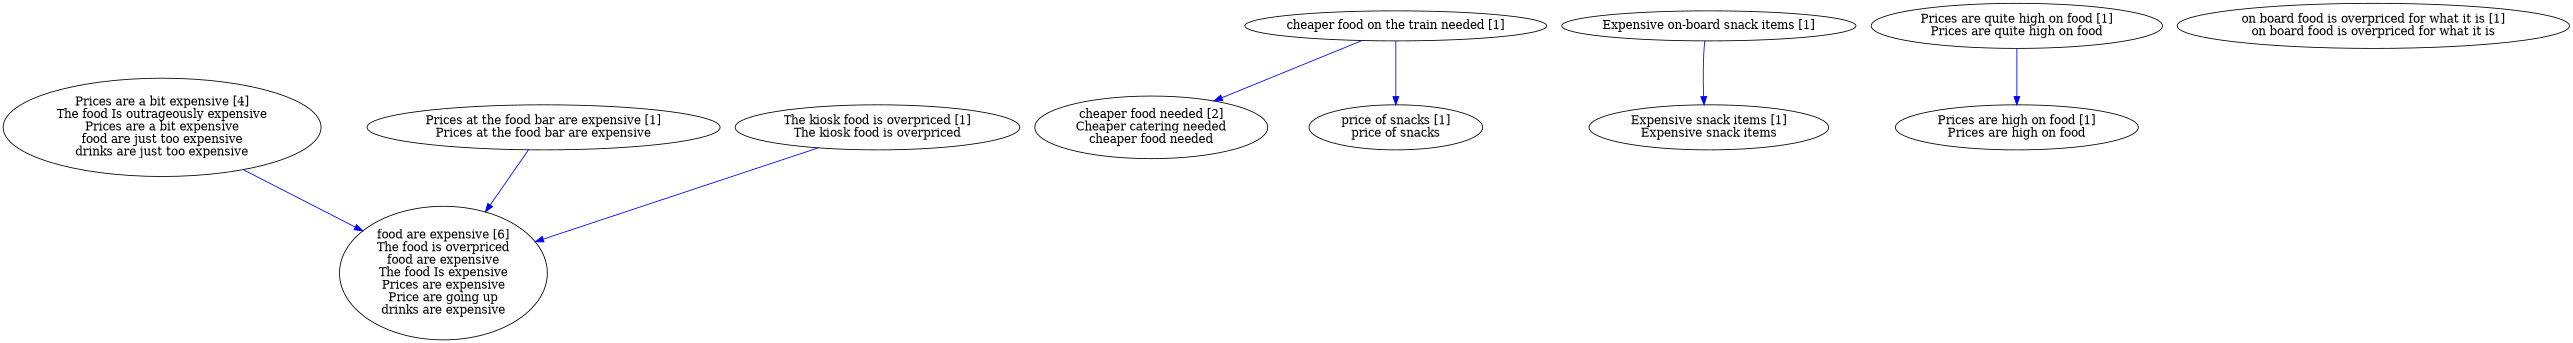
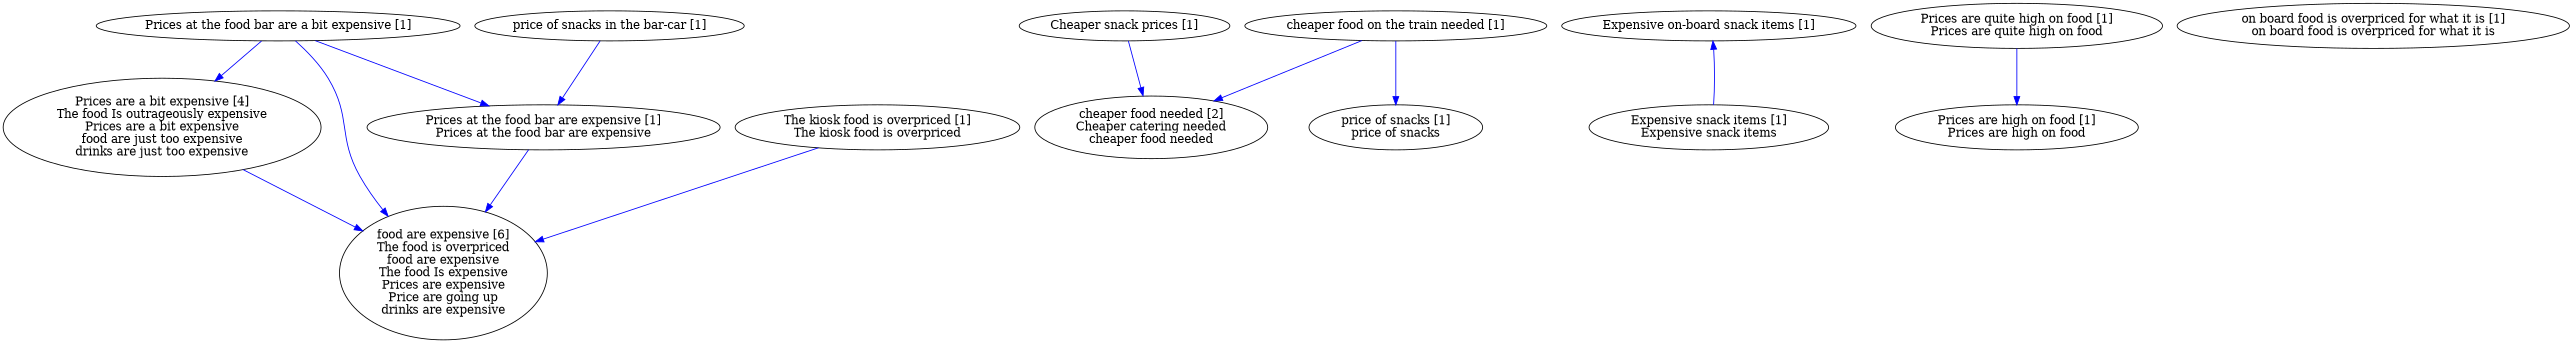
none -> (278, 26)
none -> (610, 26)
none -> (1125, 26)
(1703, 69) -> (1714, 77)
